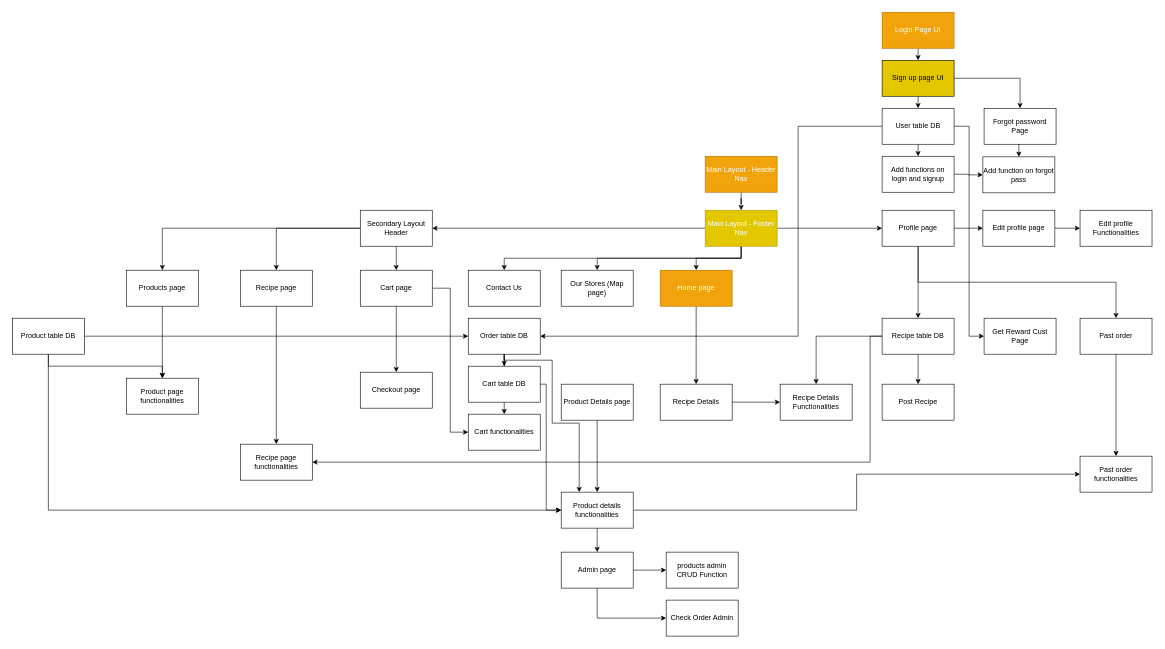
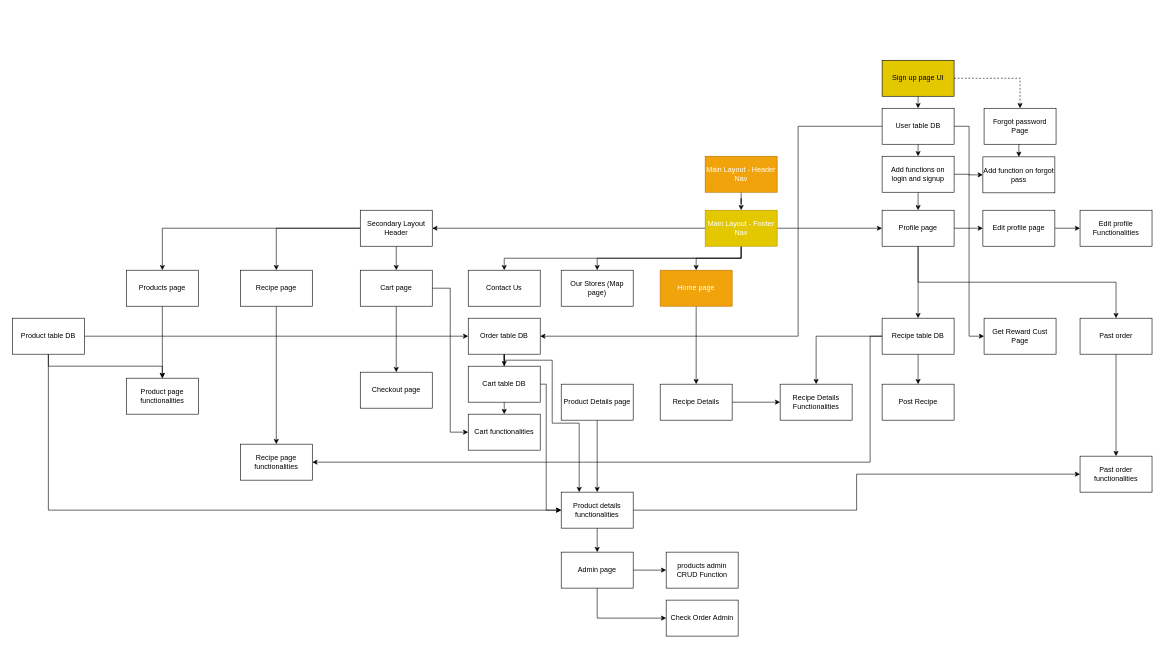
(918, 30) -> none
(918, 53) -> none
(999, 78) -> (999, 78)
none -> (918, 204)
